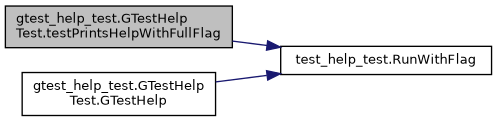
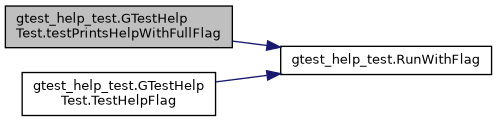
(386, 60) -> (386, 60)
(119, 94) -> (119, 94)
